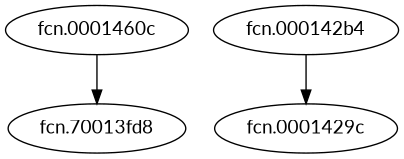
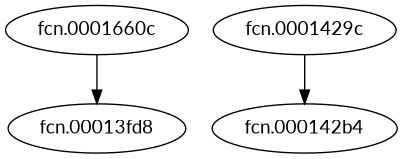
(97, 30) -> (97, 30)
(306, 73) -> (305, 73)
(97, 128) -> (97, 128)
